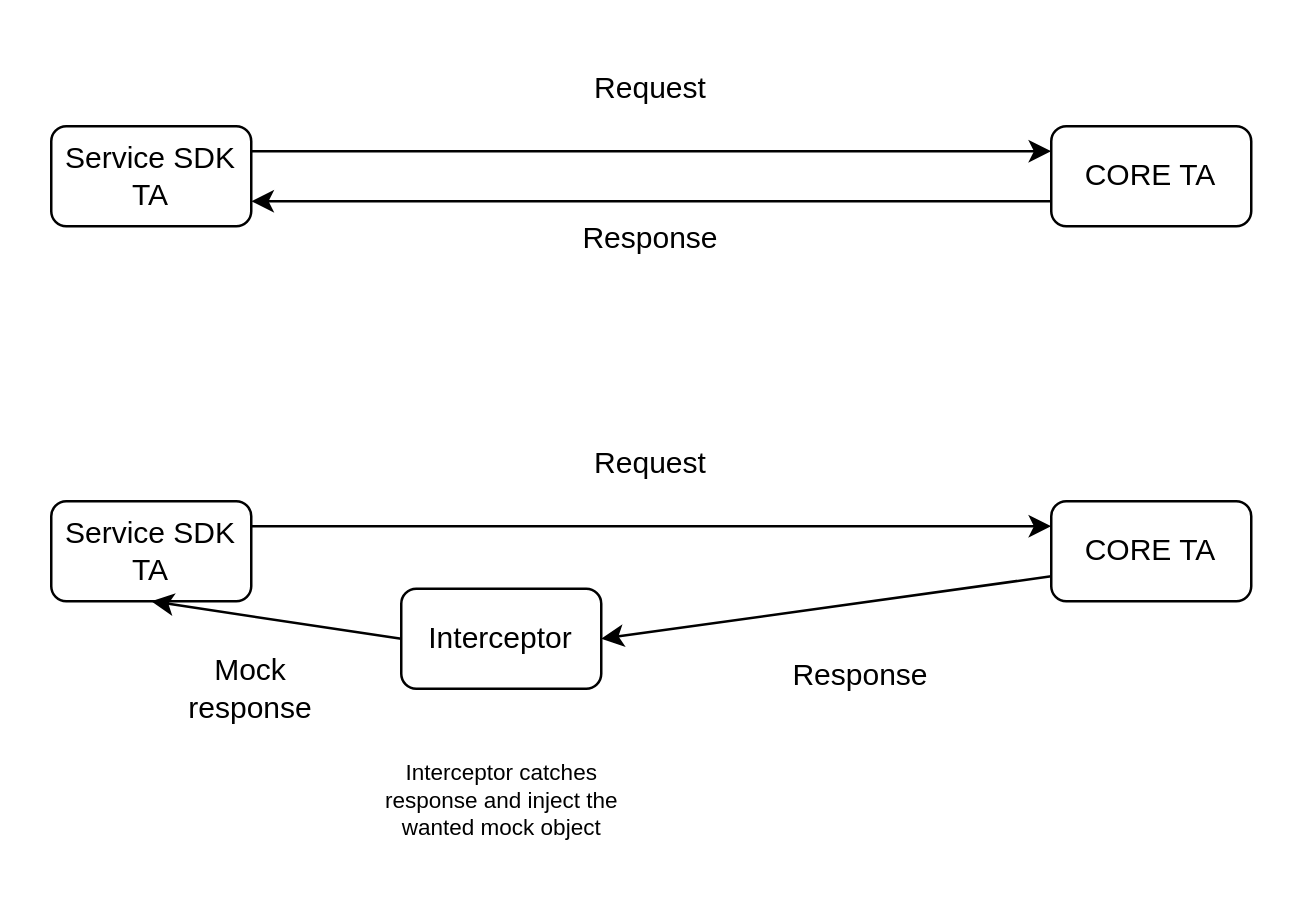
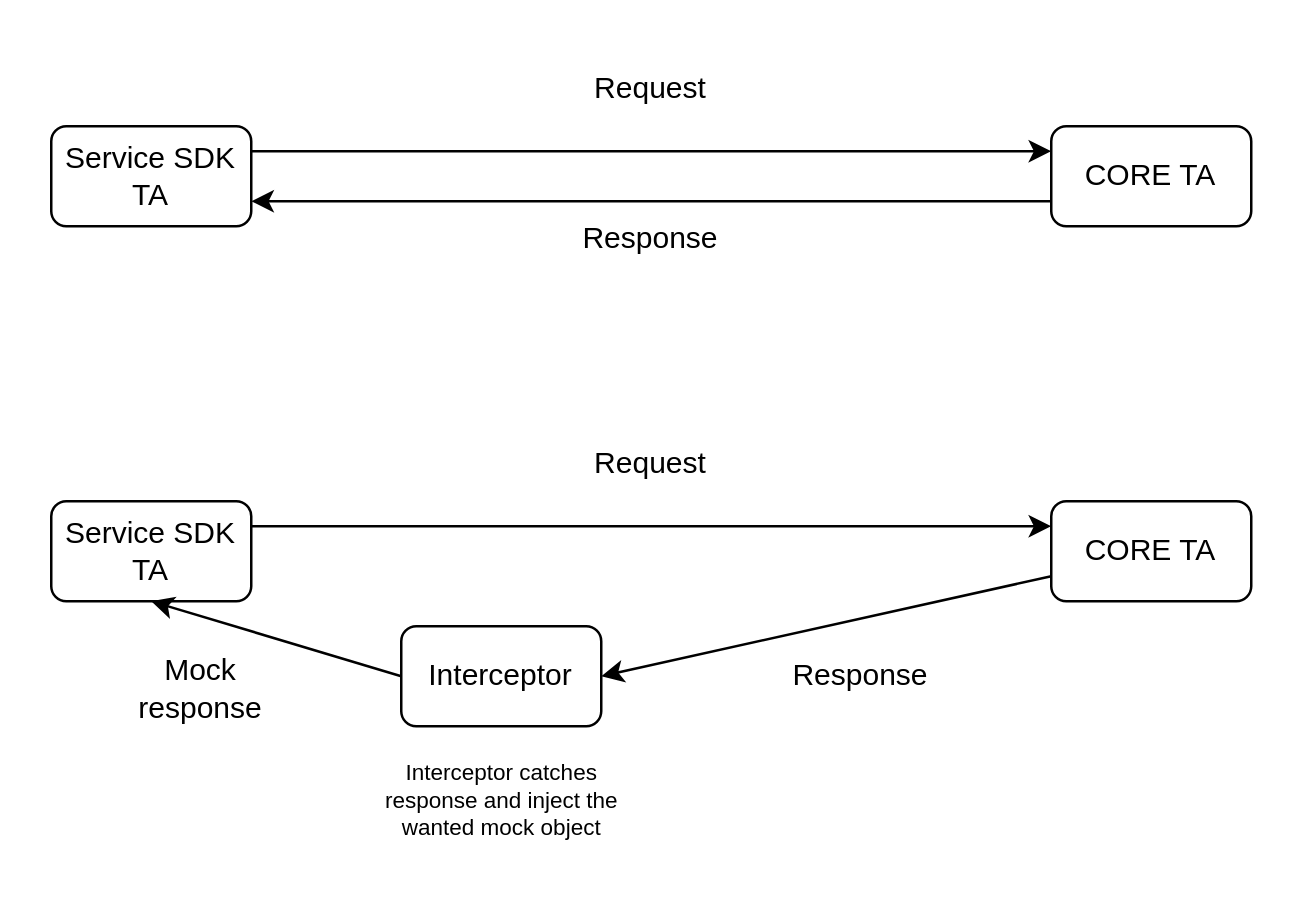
(501, 639) -> (501, 676)
(251, 689) -> (201, 689)
